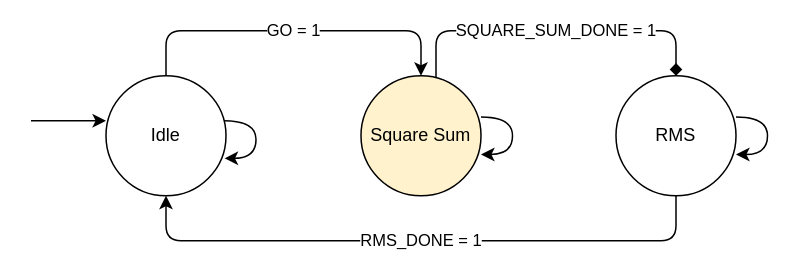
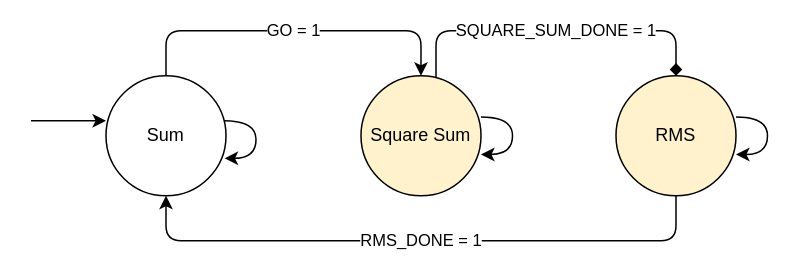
(166, 136) -> (166, 136)
(676, 136) -> (676, 136)
